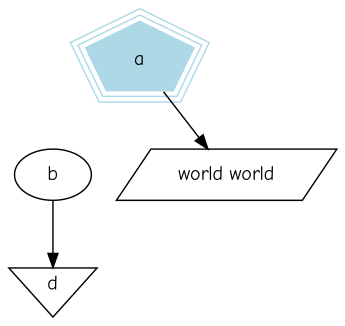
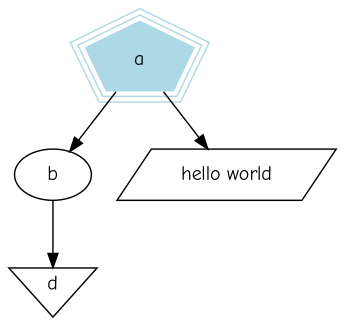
none -> (97, 116)
(227, 175) -> (227, 175)
